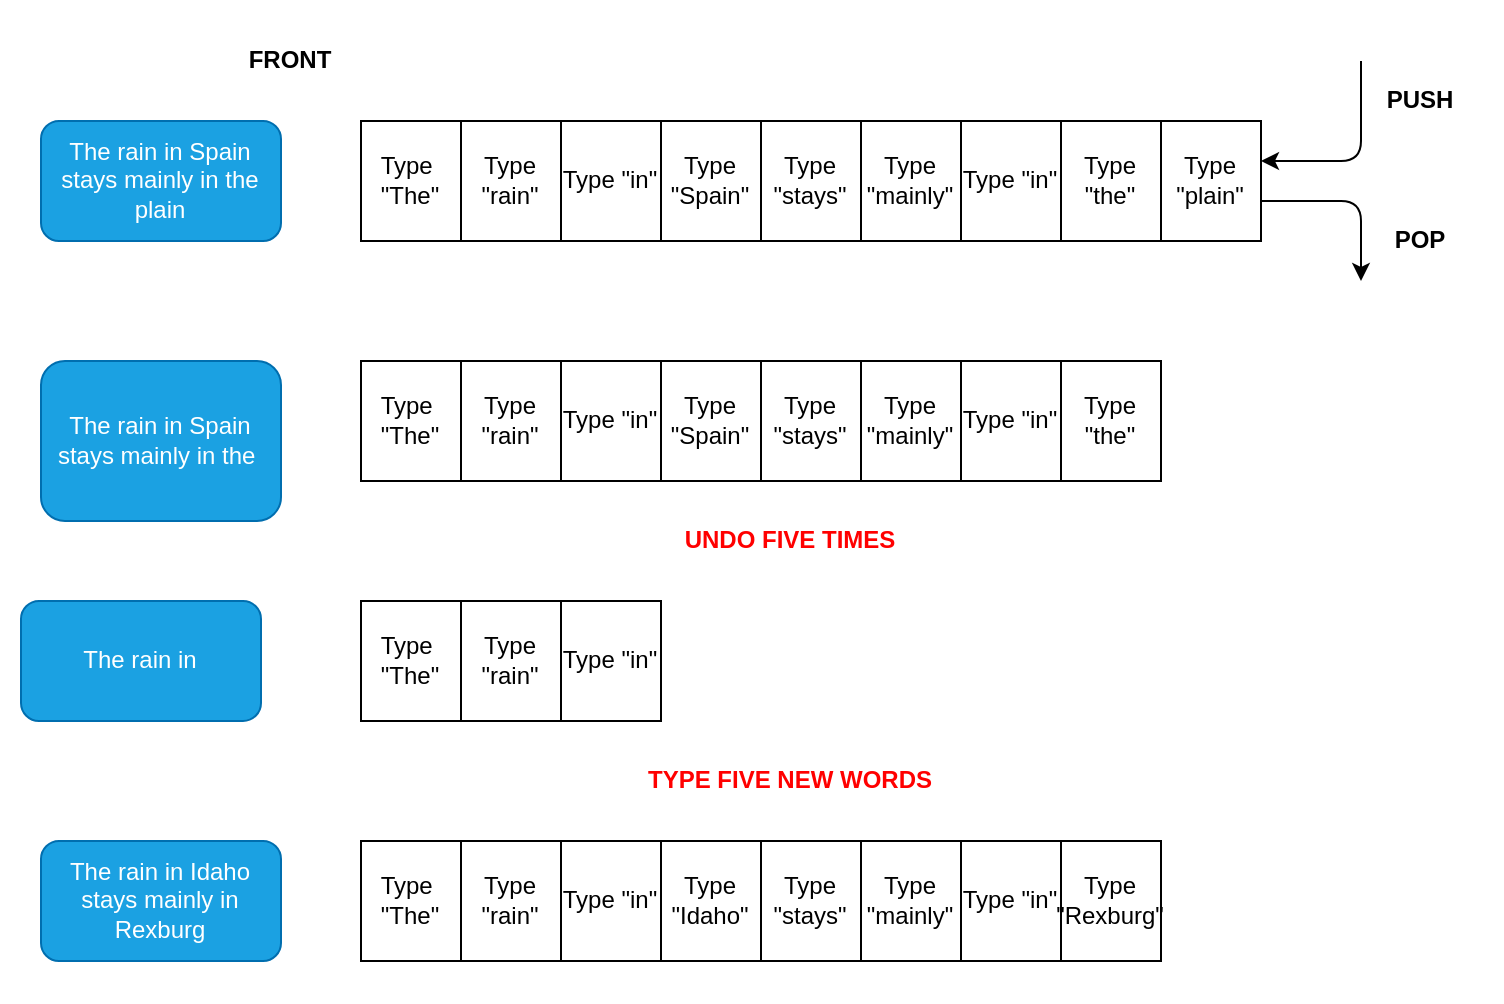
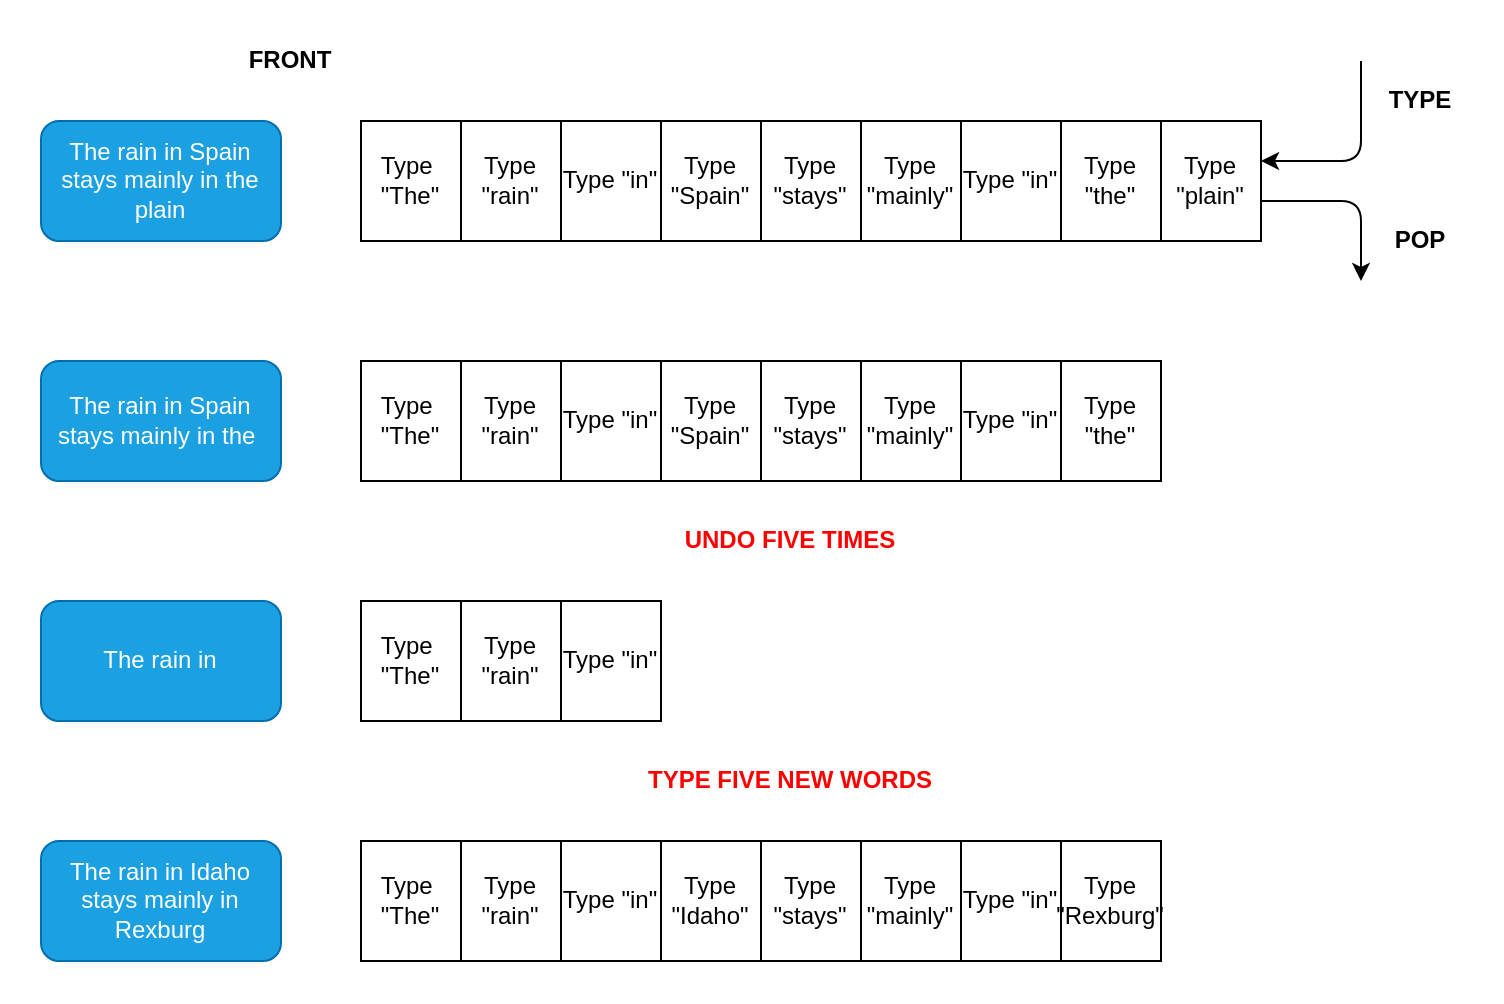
(1421, 101) -> (1421, 101)
(161, 441) -> (161, 421)
(141, 661) -> (161, 661)
